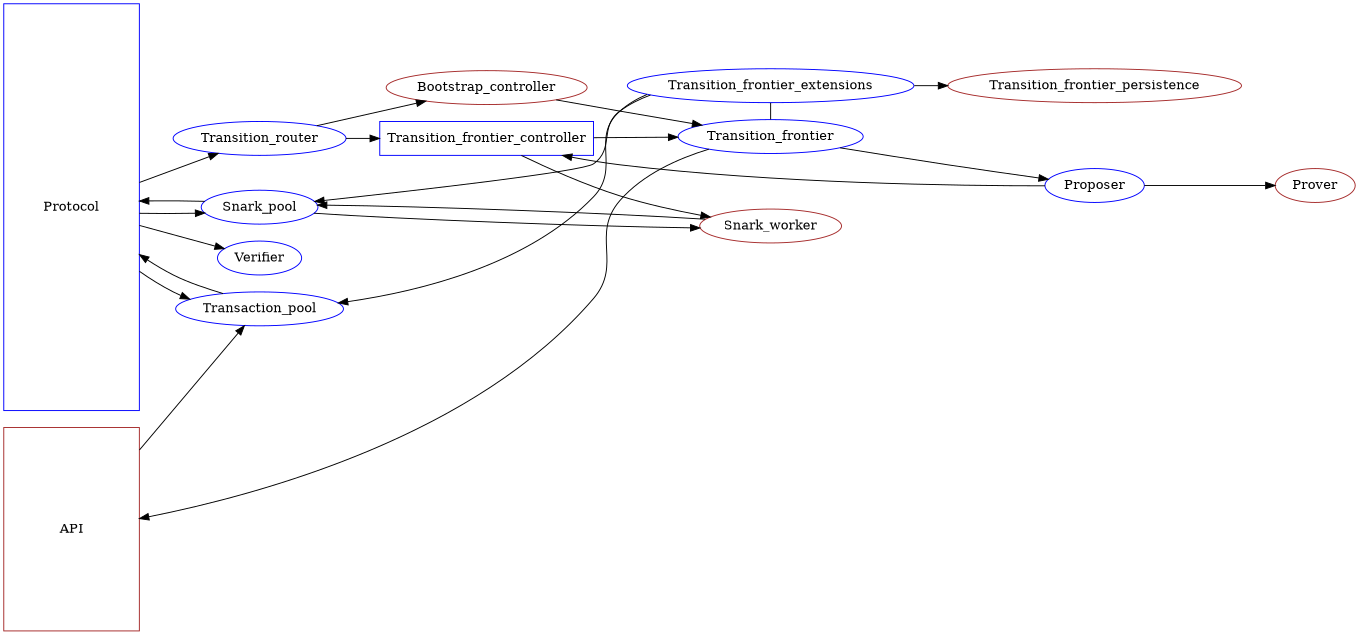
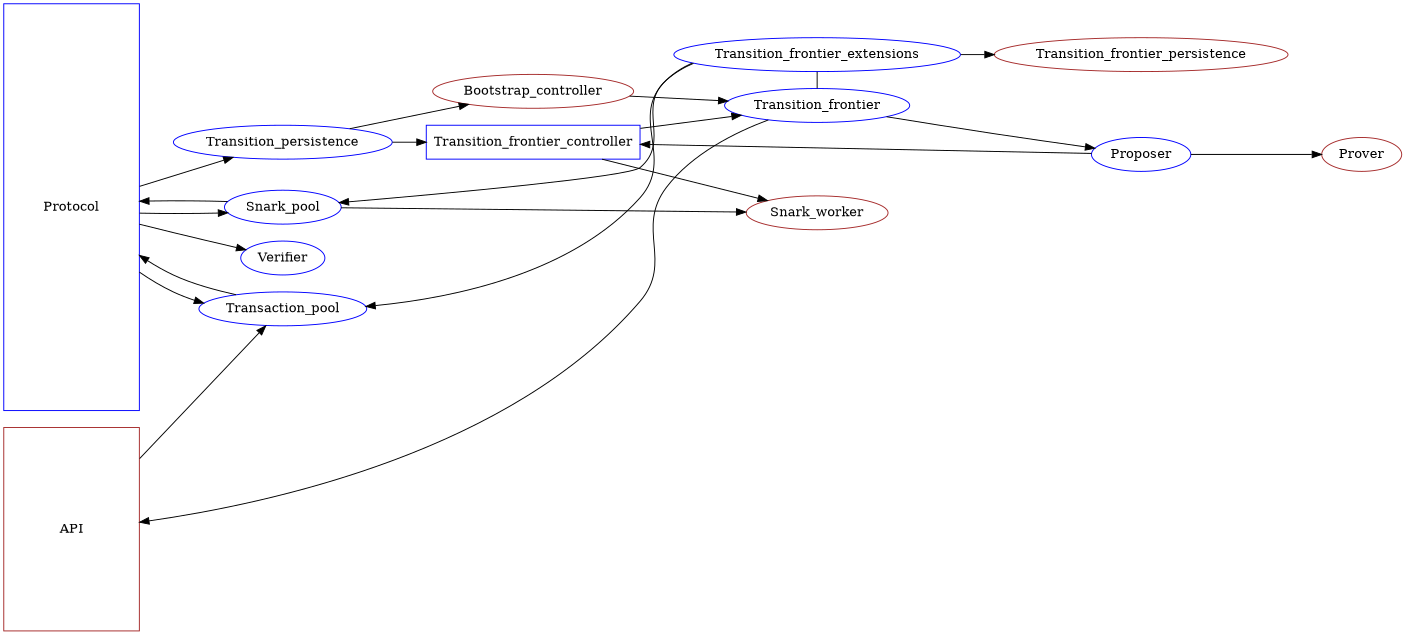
(260, 138) -> (283, 142)
(516, 210) -> none
